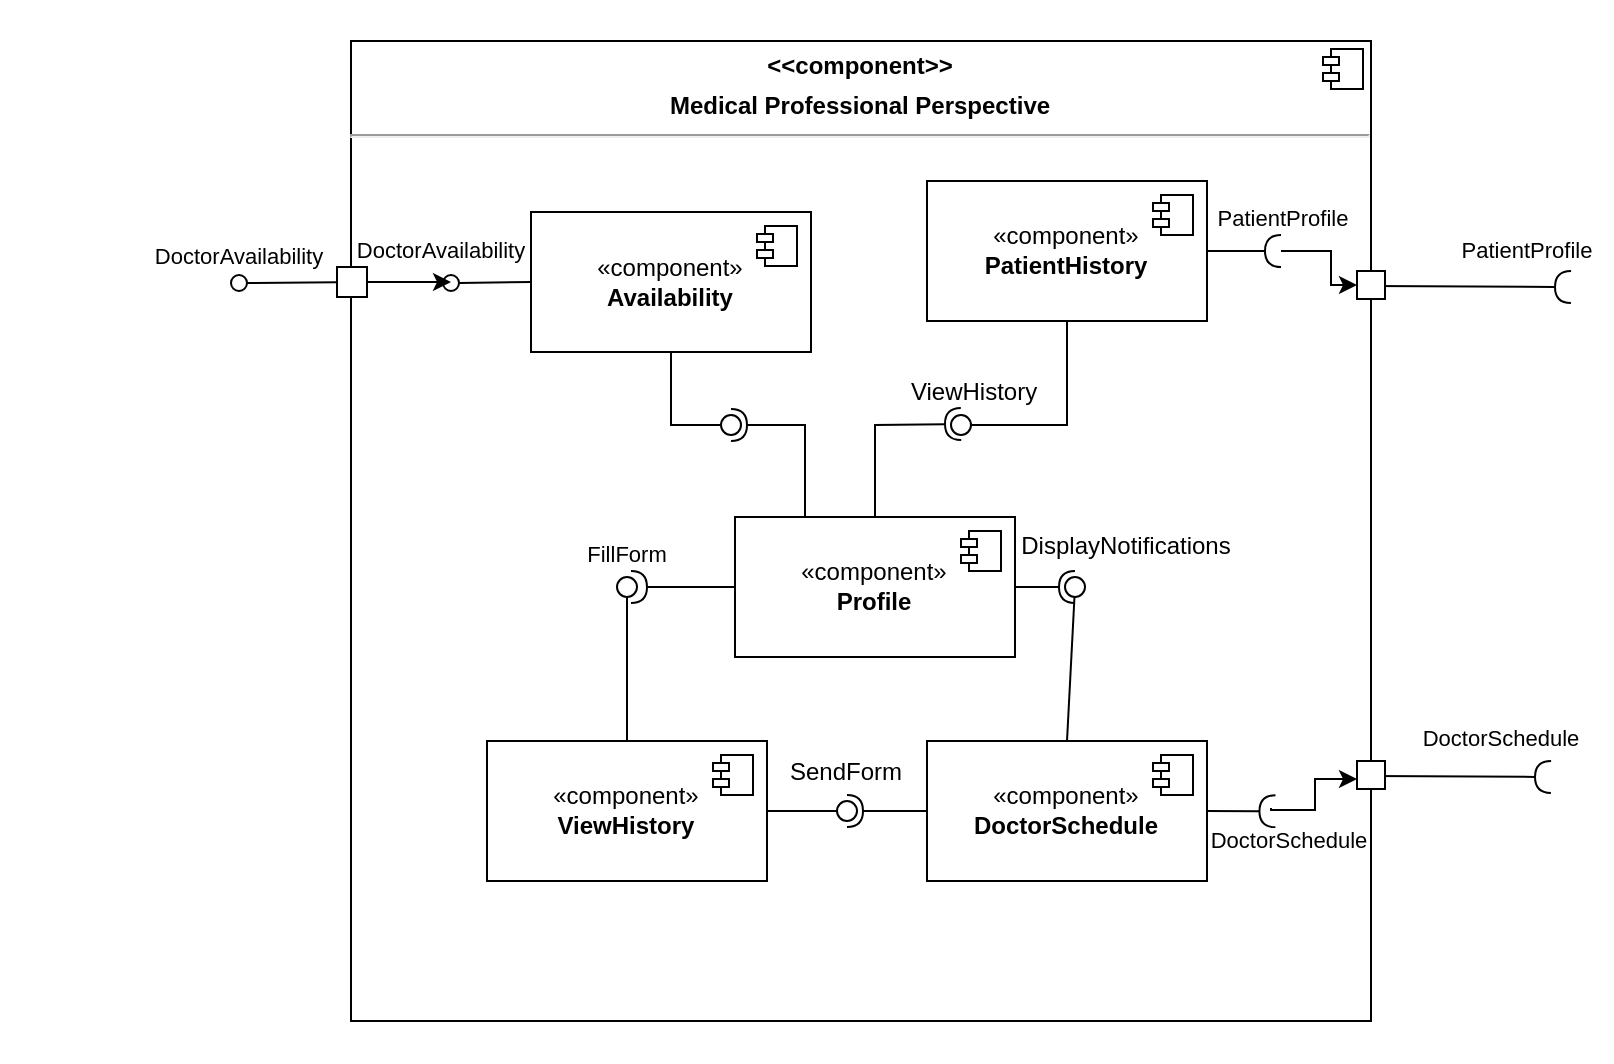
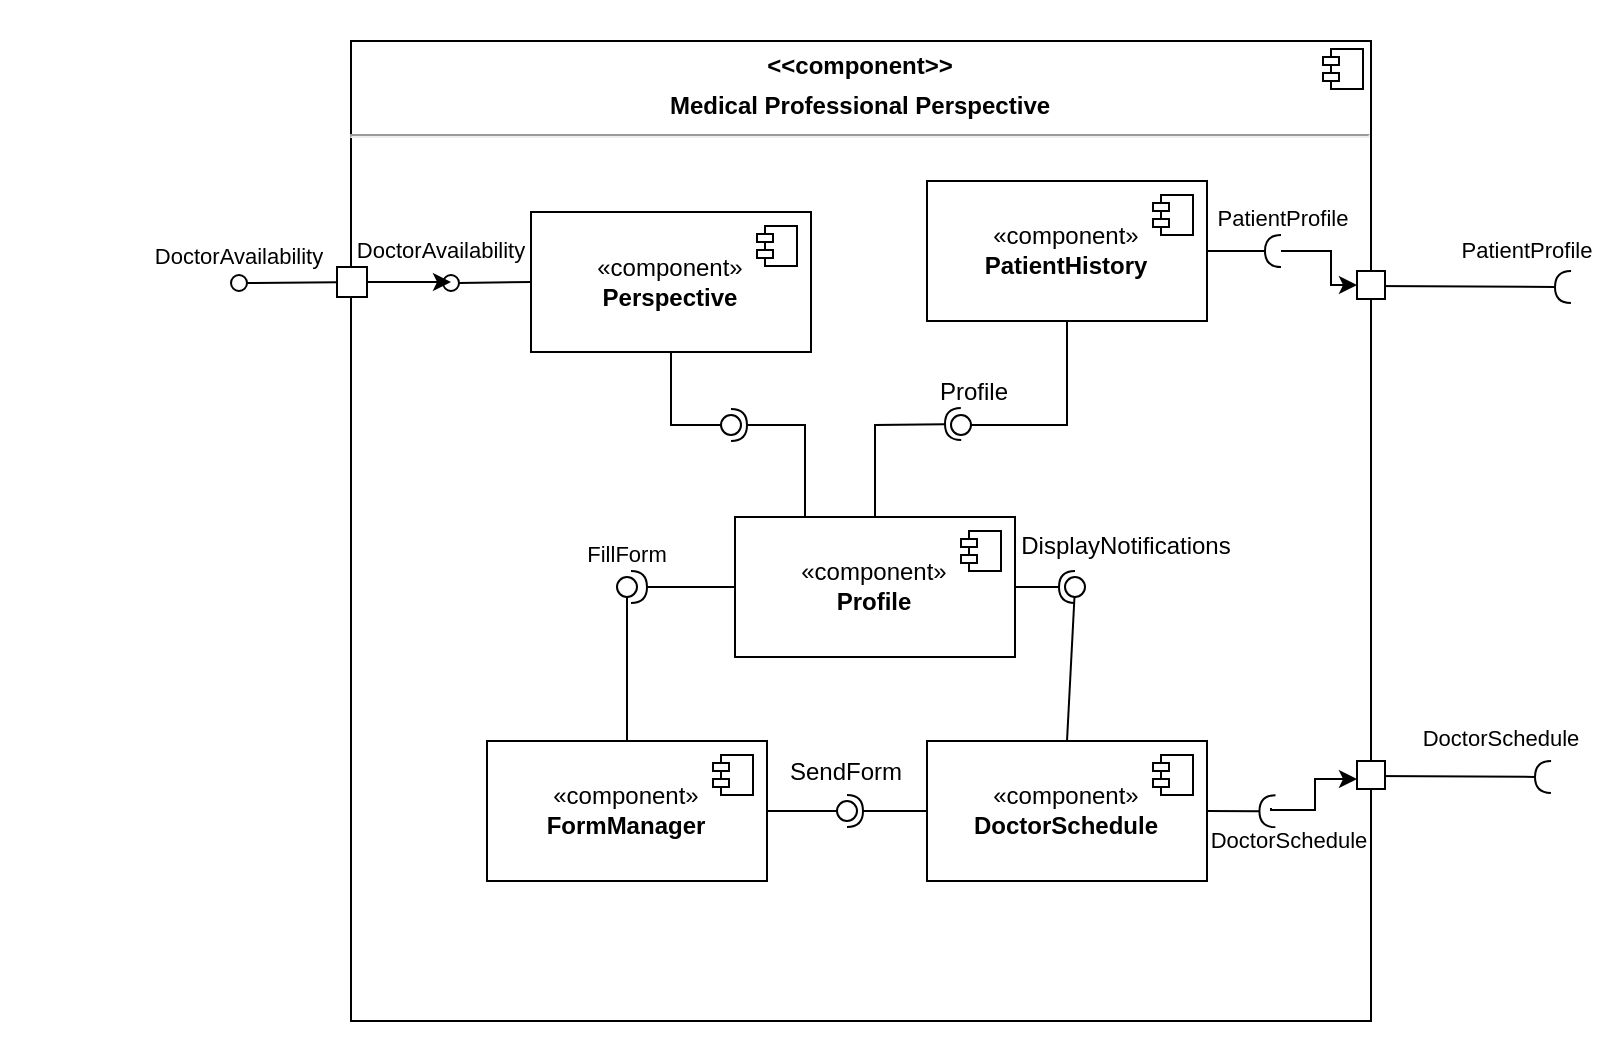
(671, 283) -> (671, 283)
(975, 393) -> (975, 393)
(627, 811) -> (627, 811)
